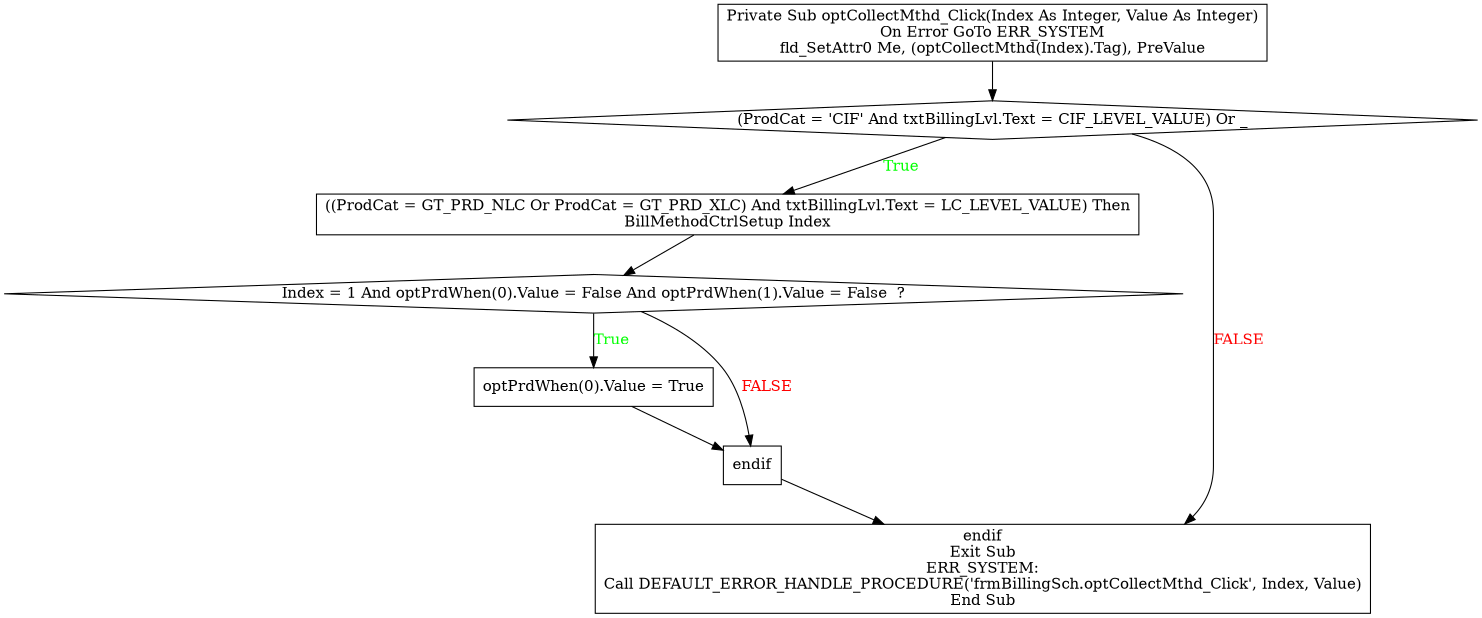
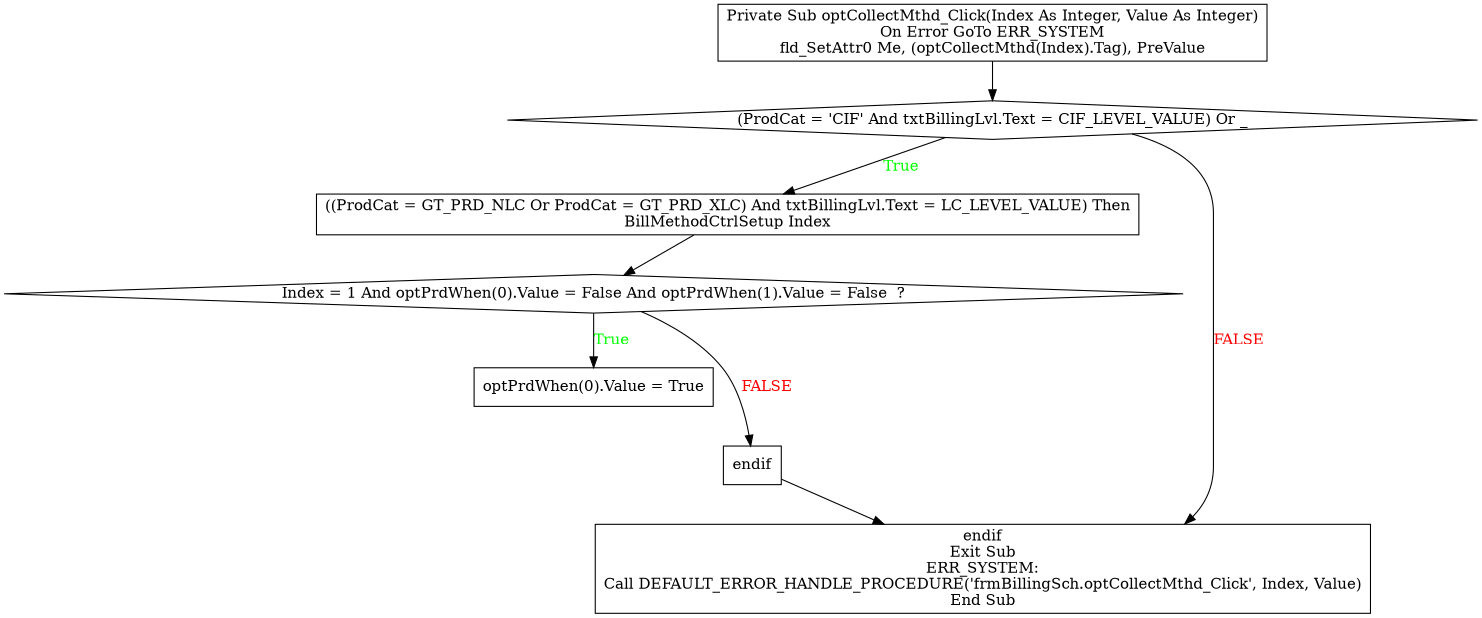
(672, 426) -> none
